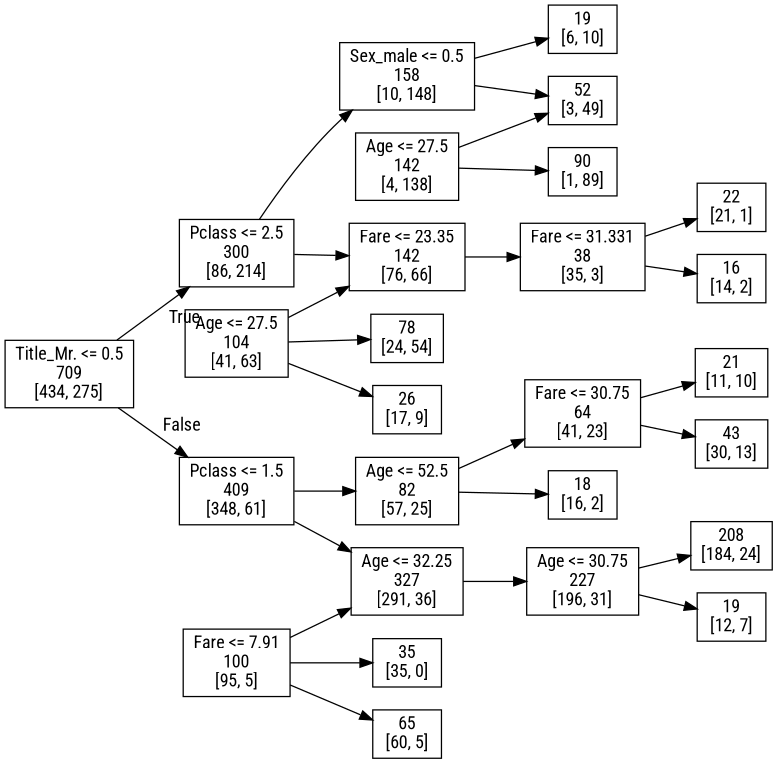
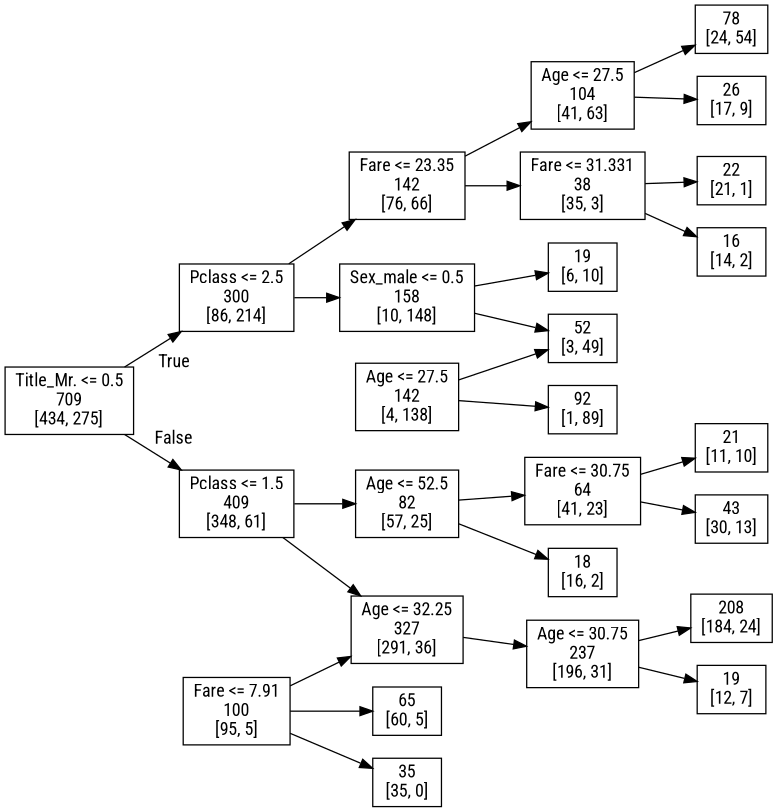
(583, 172) -> (583, 410)
(313, 305) -> (492, 142)
(583, 581) -> (583, 654)
